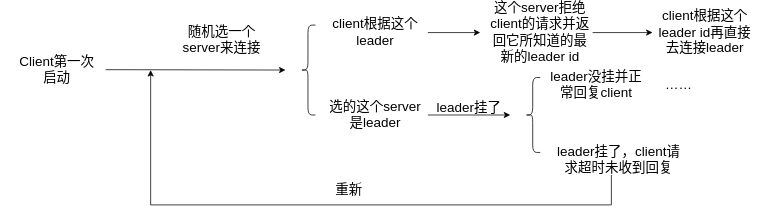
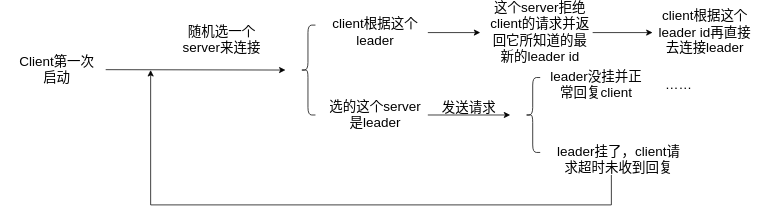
(469, 108) -> (469, 108)
(349, 190) -> none
